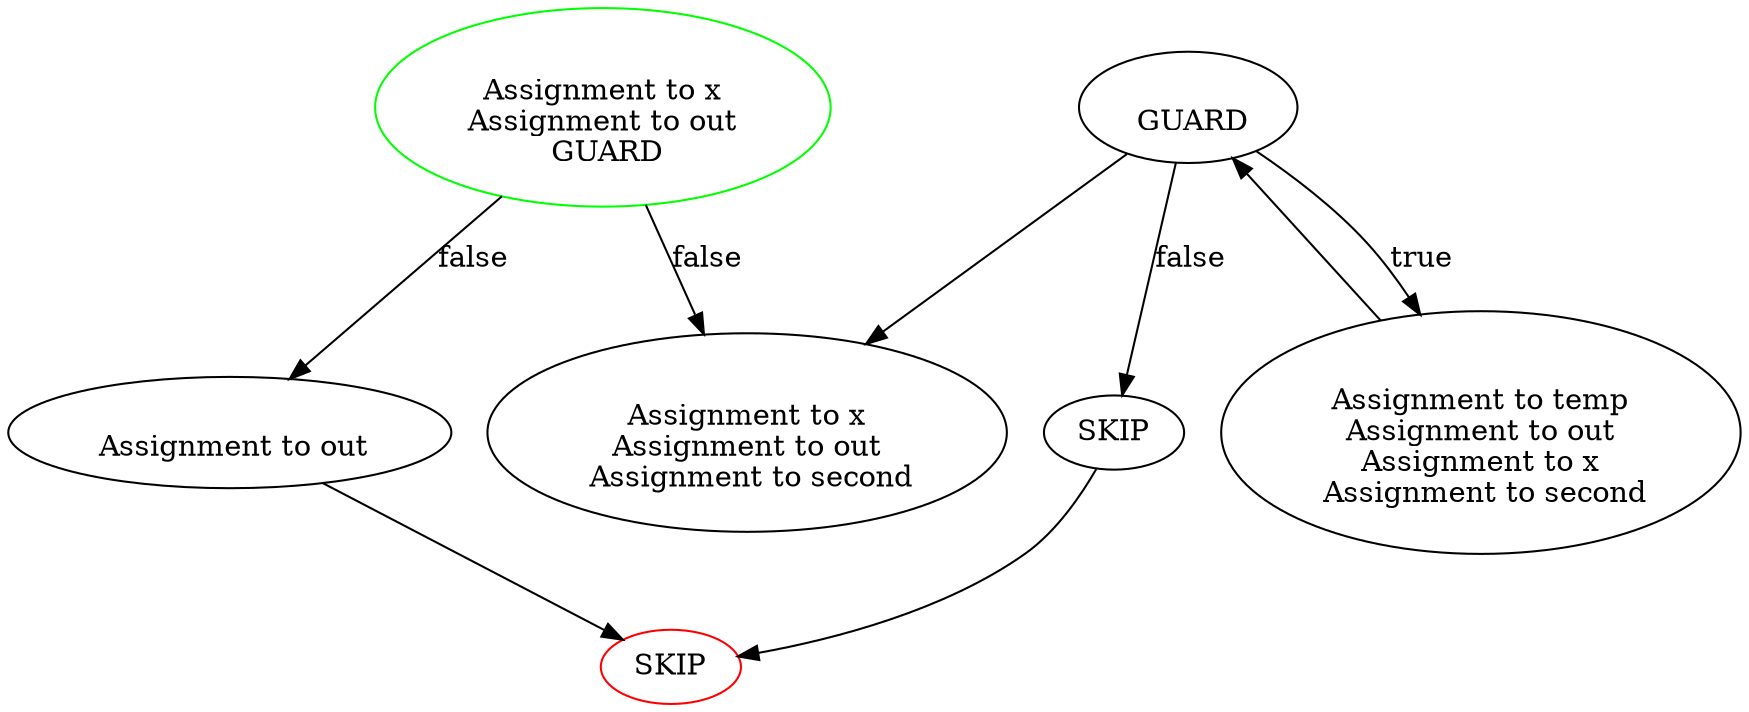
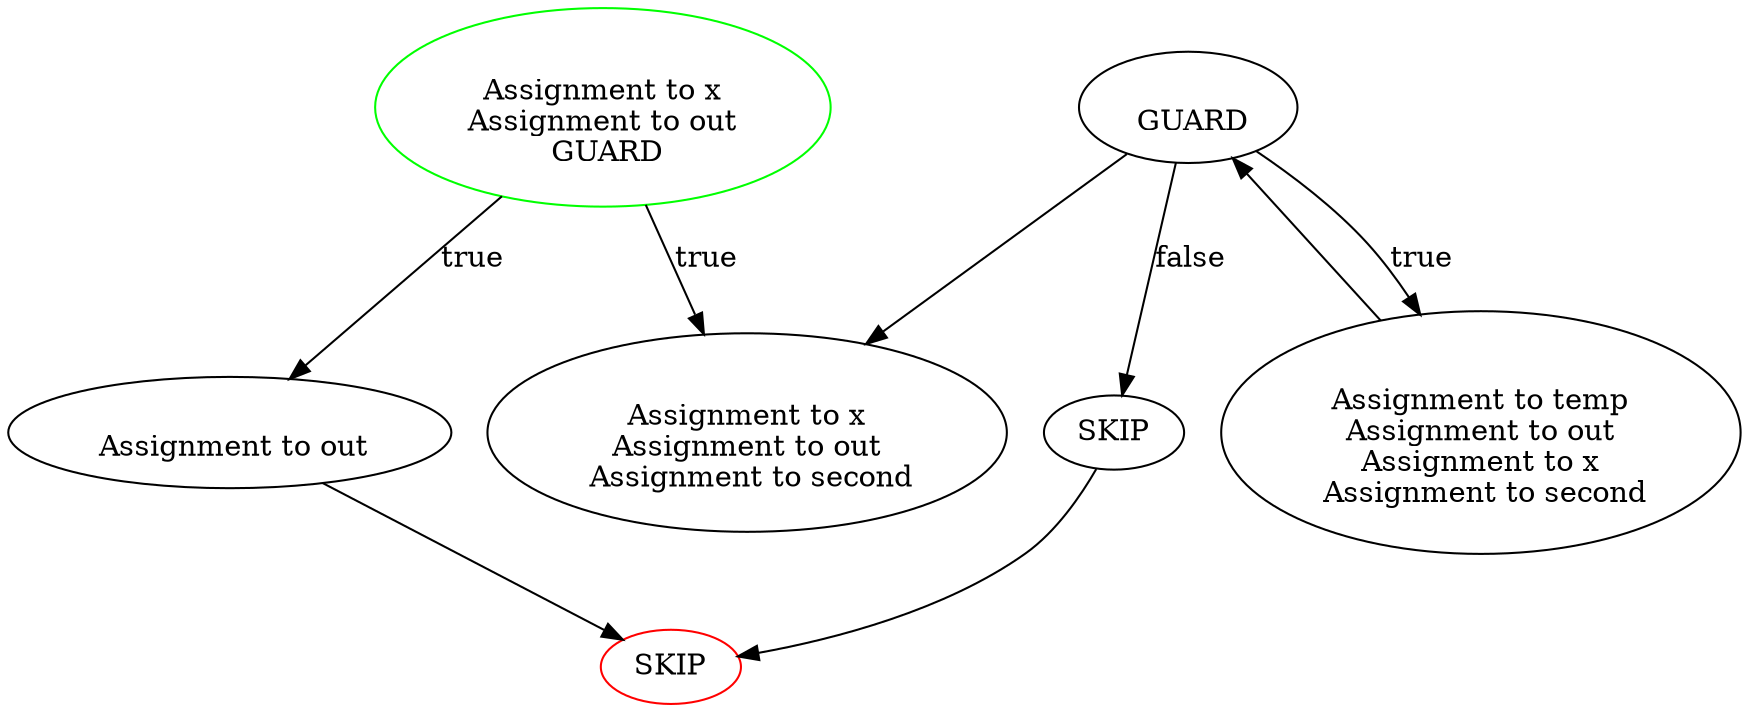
(473, 259) -> (473, 259)
(707, 259) -> (707, 259)
